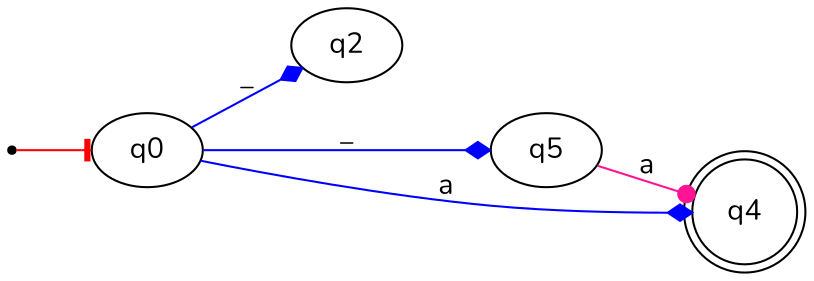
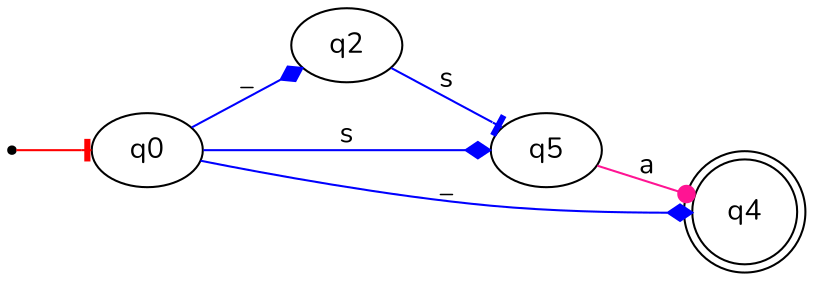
none -> (442, 95)
(347, 135) -> (347, 135)
(447, 186) -> (447, 186)
